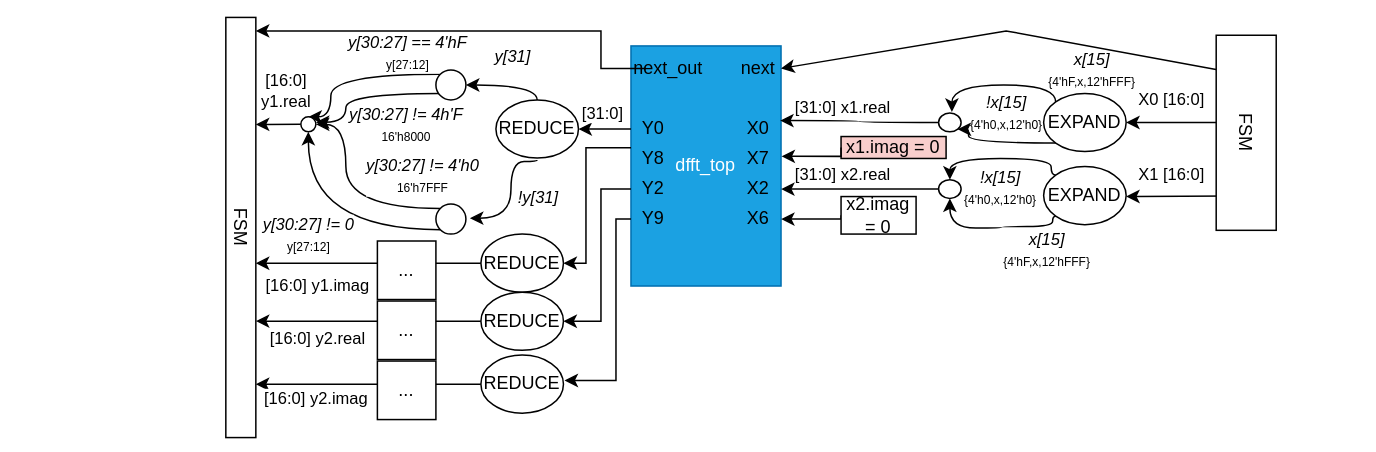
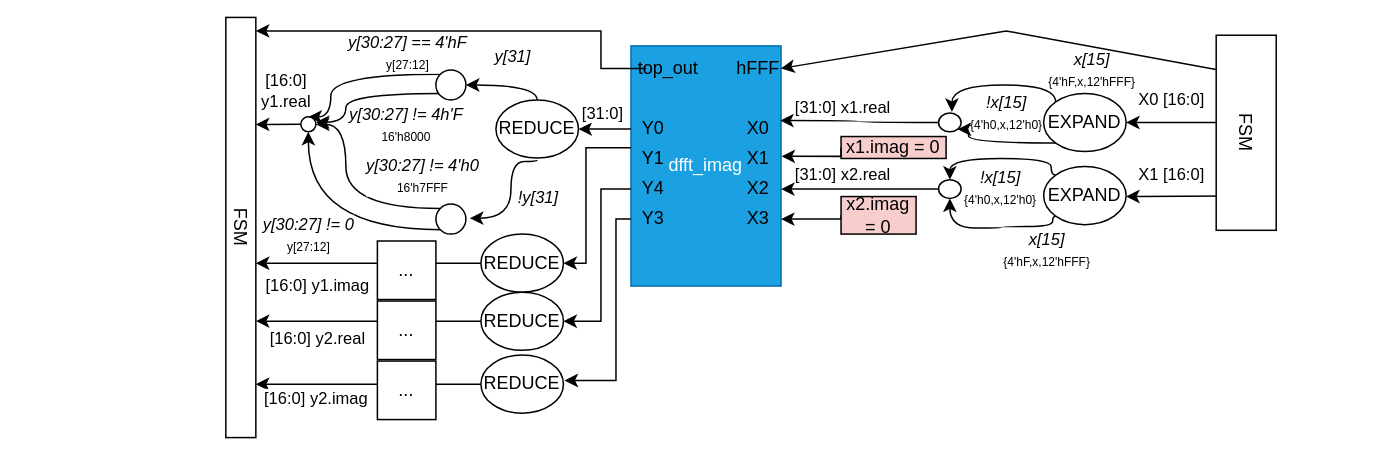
(668, 68) -> (668, 68)
(758, 68) -> (758, 68)
(653, 158) -> (653, 158)
(758, 158) -> (758, 158)
(706, 166) -> (706, 166)
(653, 188) -> (653, 188)
(878, 215) -> (878, 215)
(653, 218) -> (653, 218)
(758, 218) -> (758, 218)
